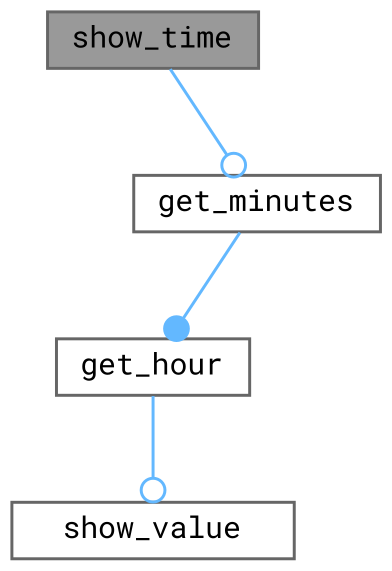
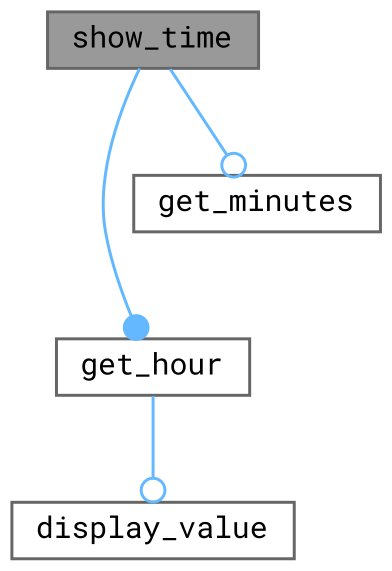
(212, 275) -> (104, 191)
(153, 531) -> (153, 531)
